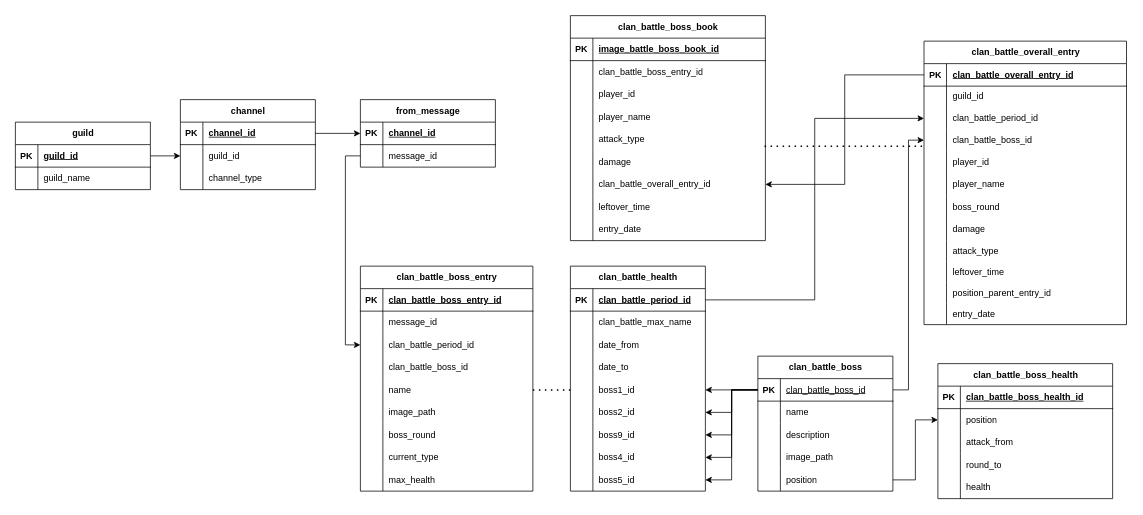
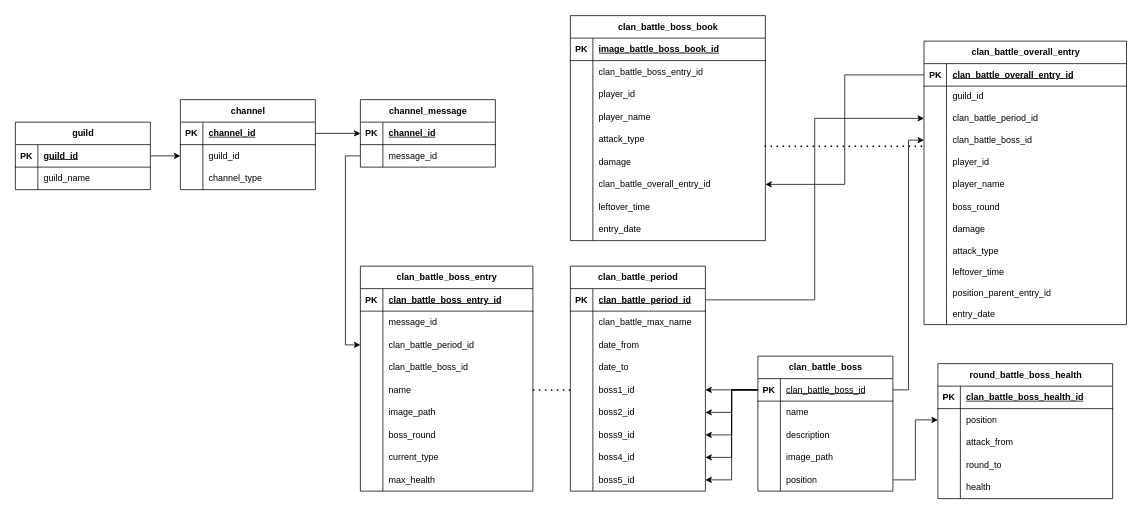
(428, 111) -> (428, 111)
(638, 277) -> (638, 277)
(1026, 375) -> (1026, 375)
